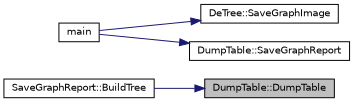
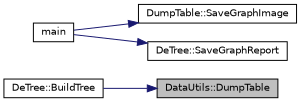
(270, 14) -> (218, 14)
(270, 51) -> (218, 51)
(79, 88) -> (54, 88)
(270, 88) -> (218, 88)
